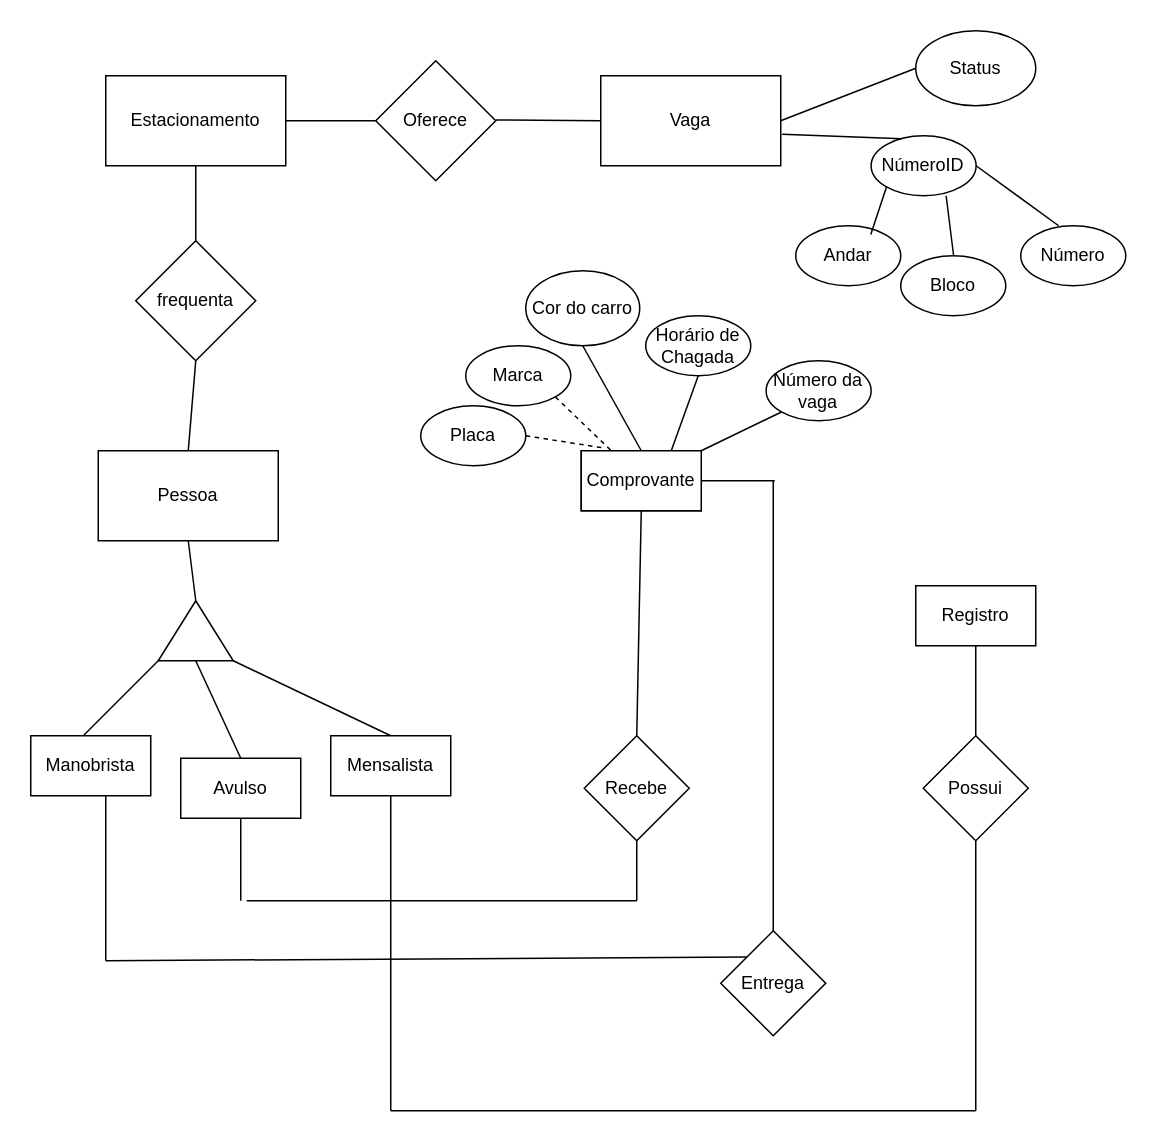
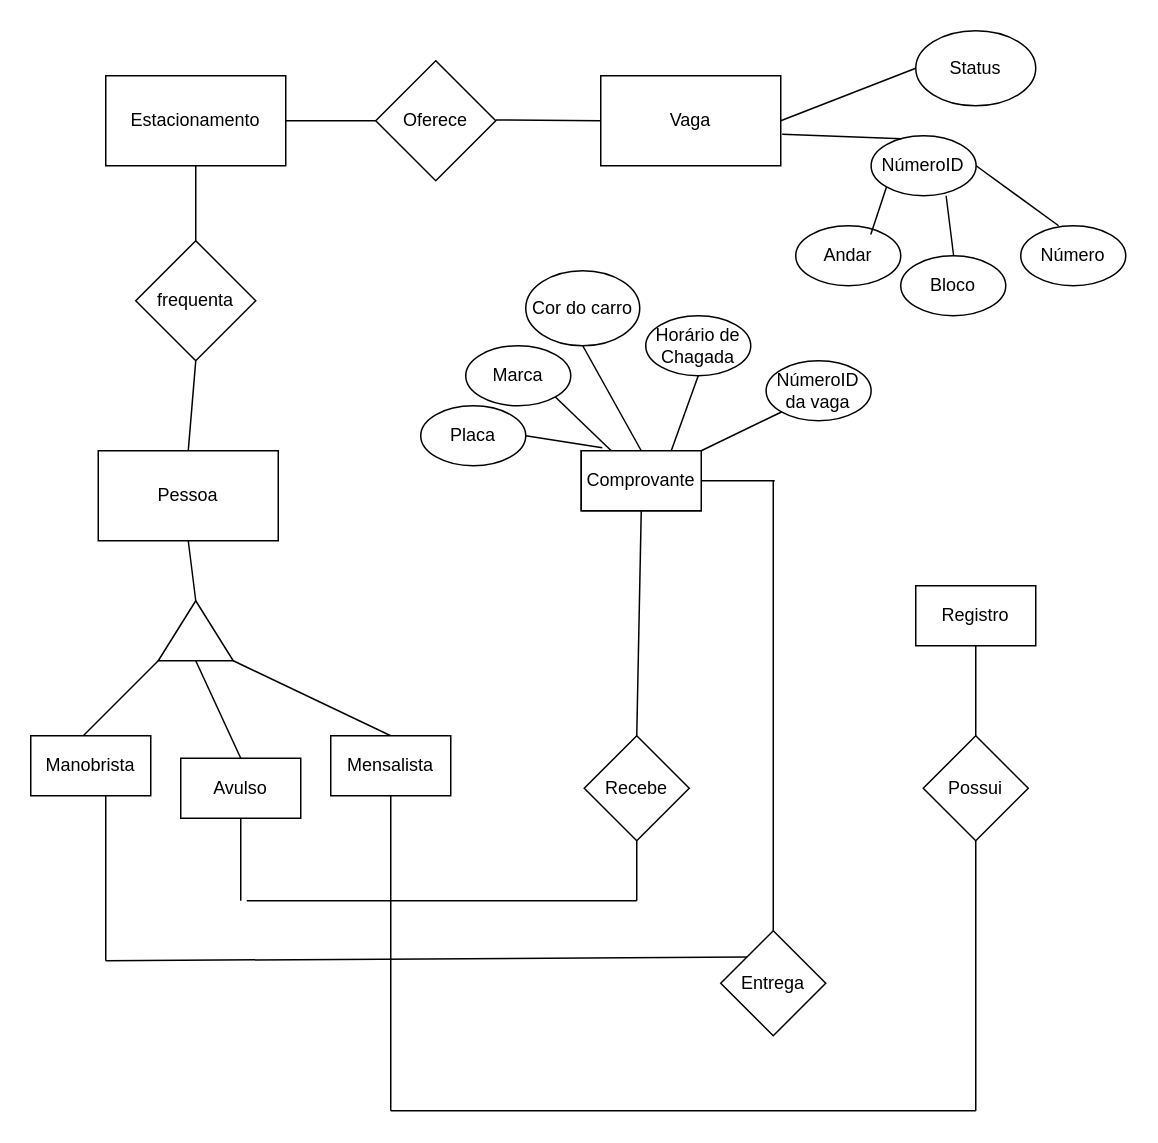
(818, 391) -> (818, 391)
(582, 423) -> (582, 423)
(564, 442) -> (564, 442)
